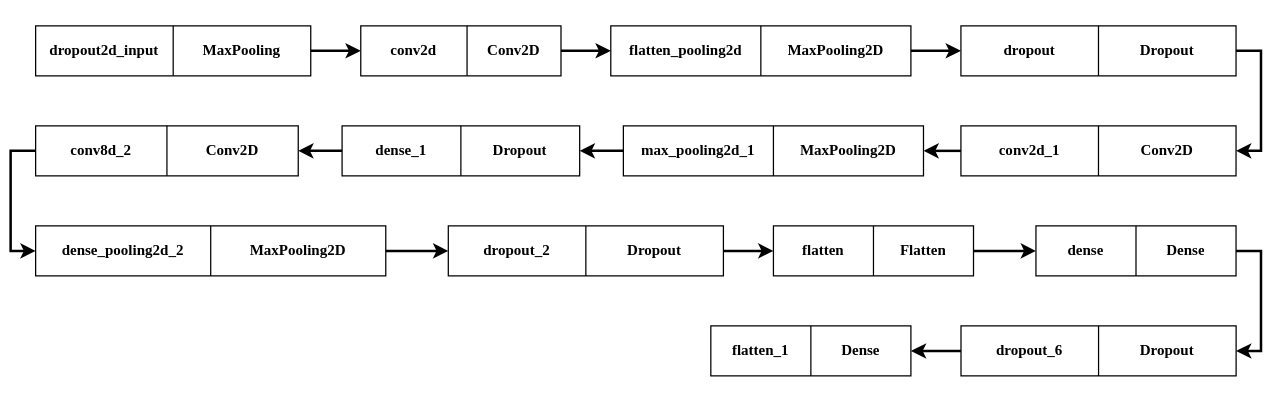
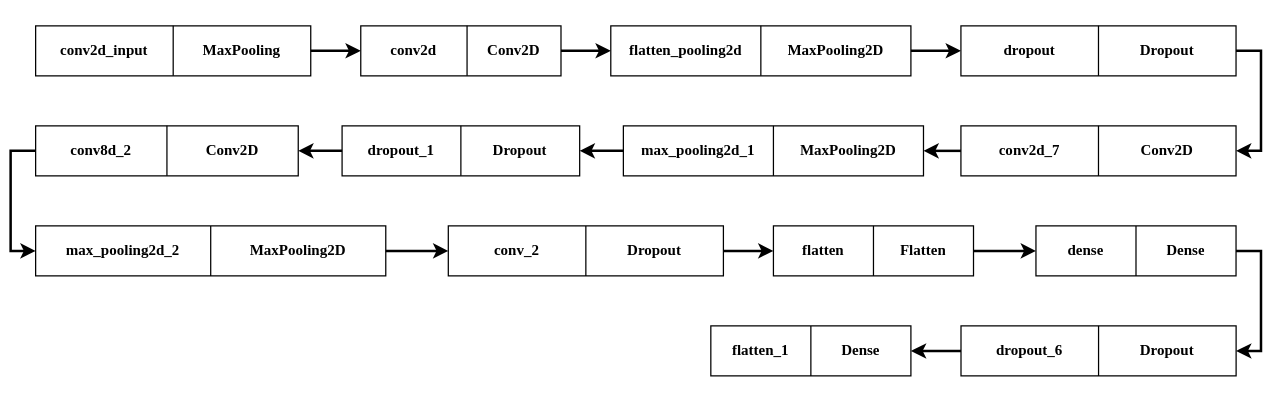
(104, 51) -> (104, 51)
(401, 151) -> (401, 151)
(1029, 151) -> (1029, 151)
(123, 251) -> (123, 251)
(517, 251) -> (517, 251)
